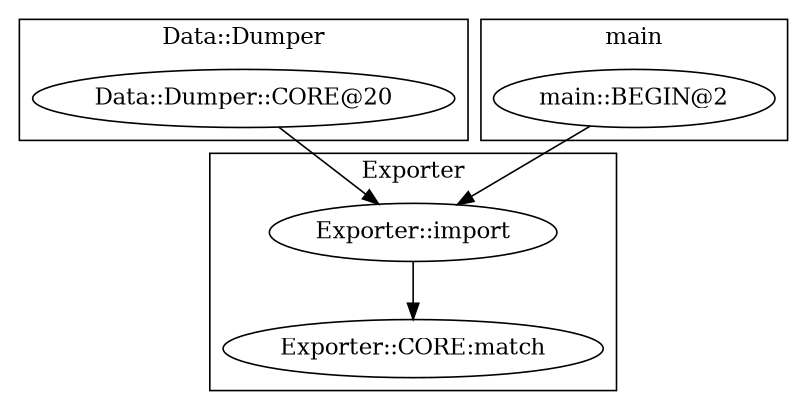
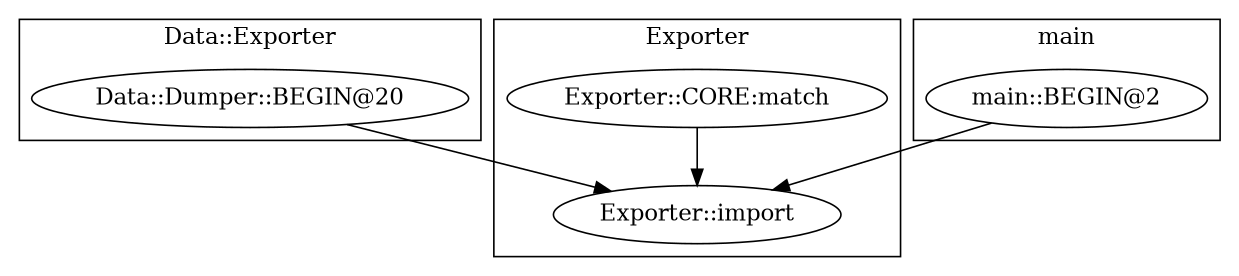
(244, 38) -> (250, 38)
(244, 98) -> (250, 98)
(413, 283) -> (697, 149)
